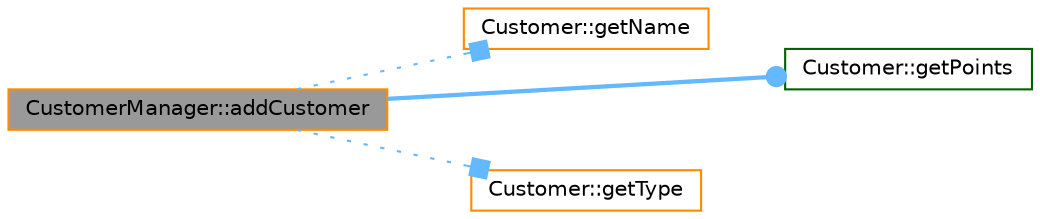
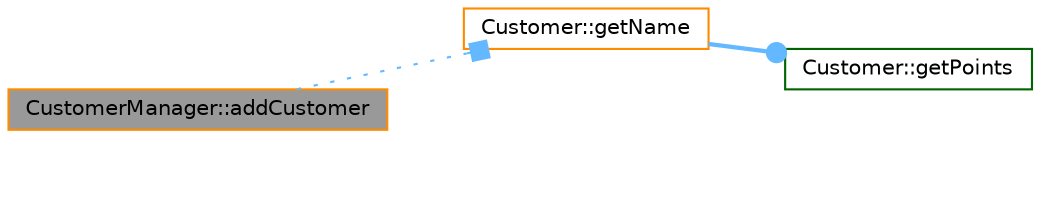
(578, 88) -> (738, 48)
(586, 190) -> none
